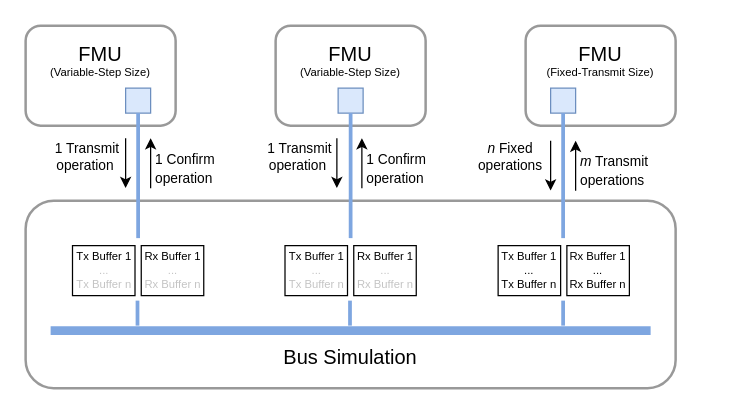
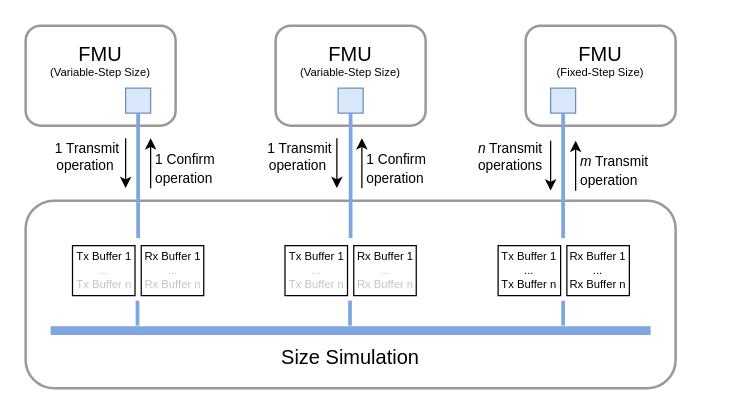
(601, 73) -> (601, 73)
(511, 157) -> (511, 157)
(621, 171) -> (619, 171)
(351, 357) -> (351, 357)
